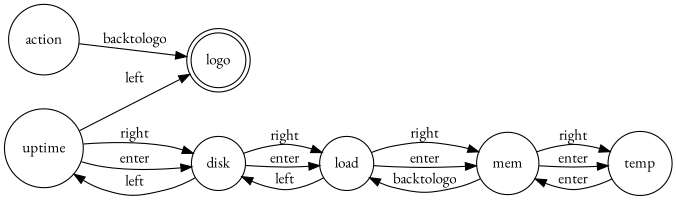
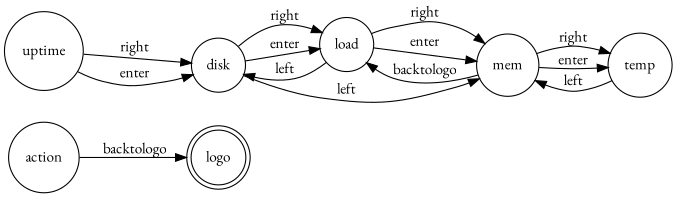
(130, 105) -> none
(574, 179) -> (574, 81)
(139, 195) -> (356, 102)
